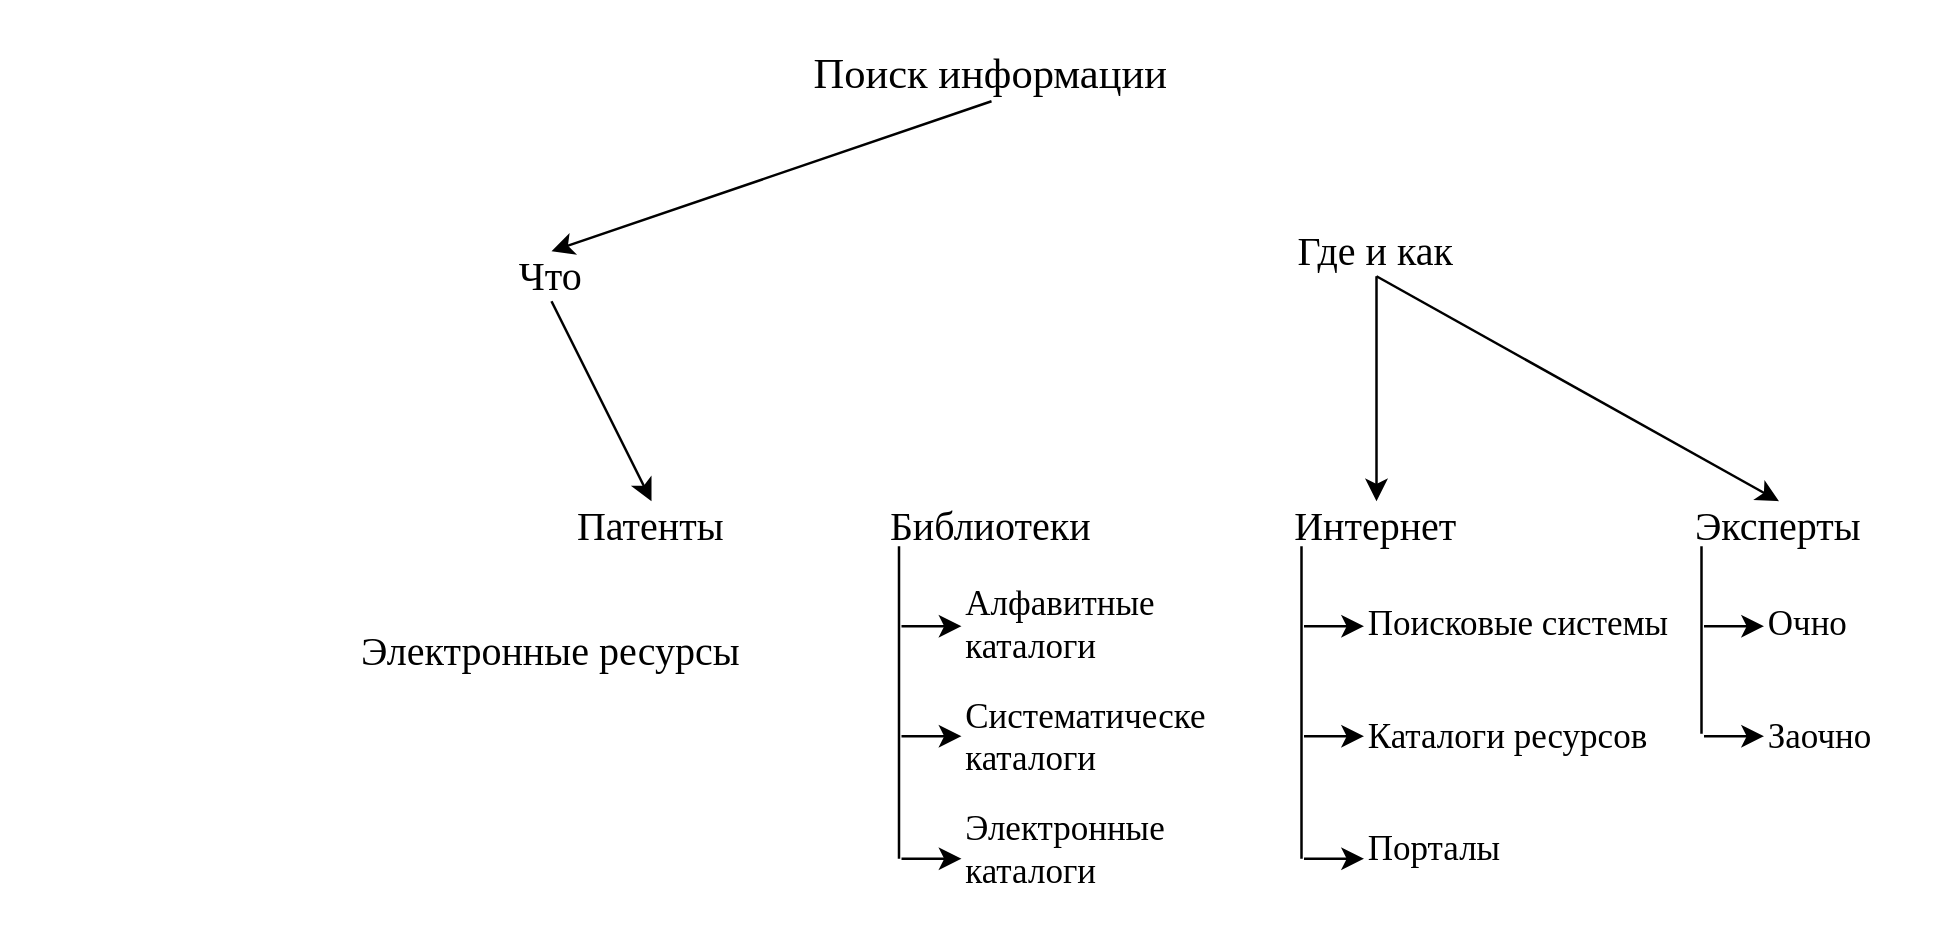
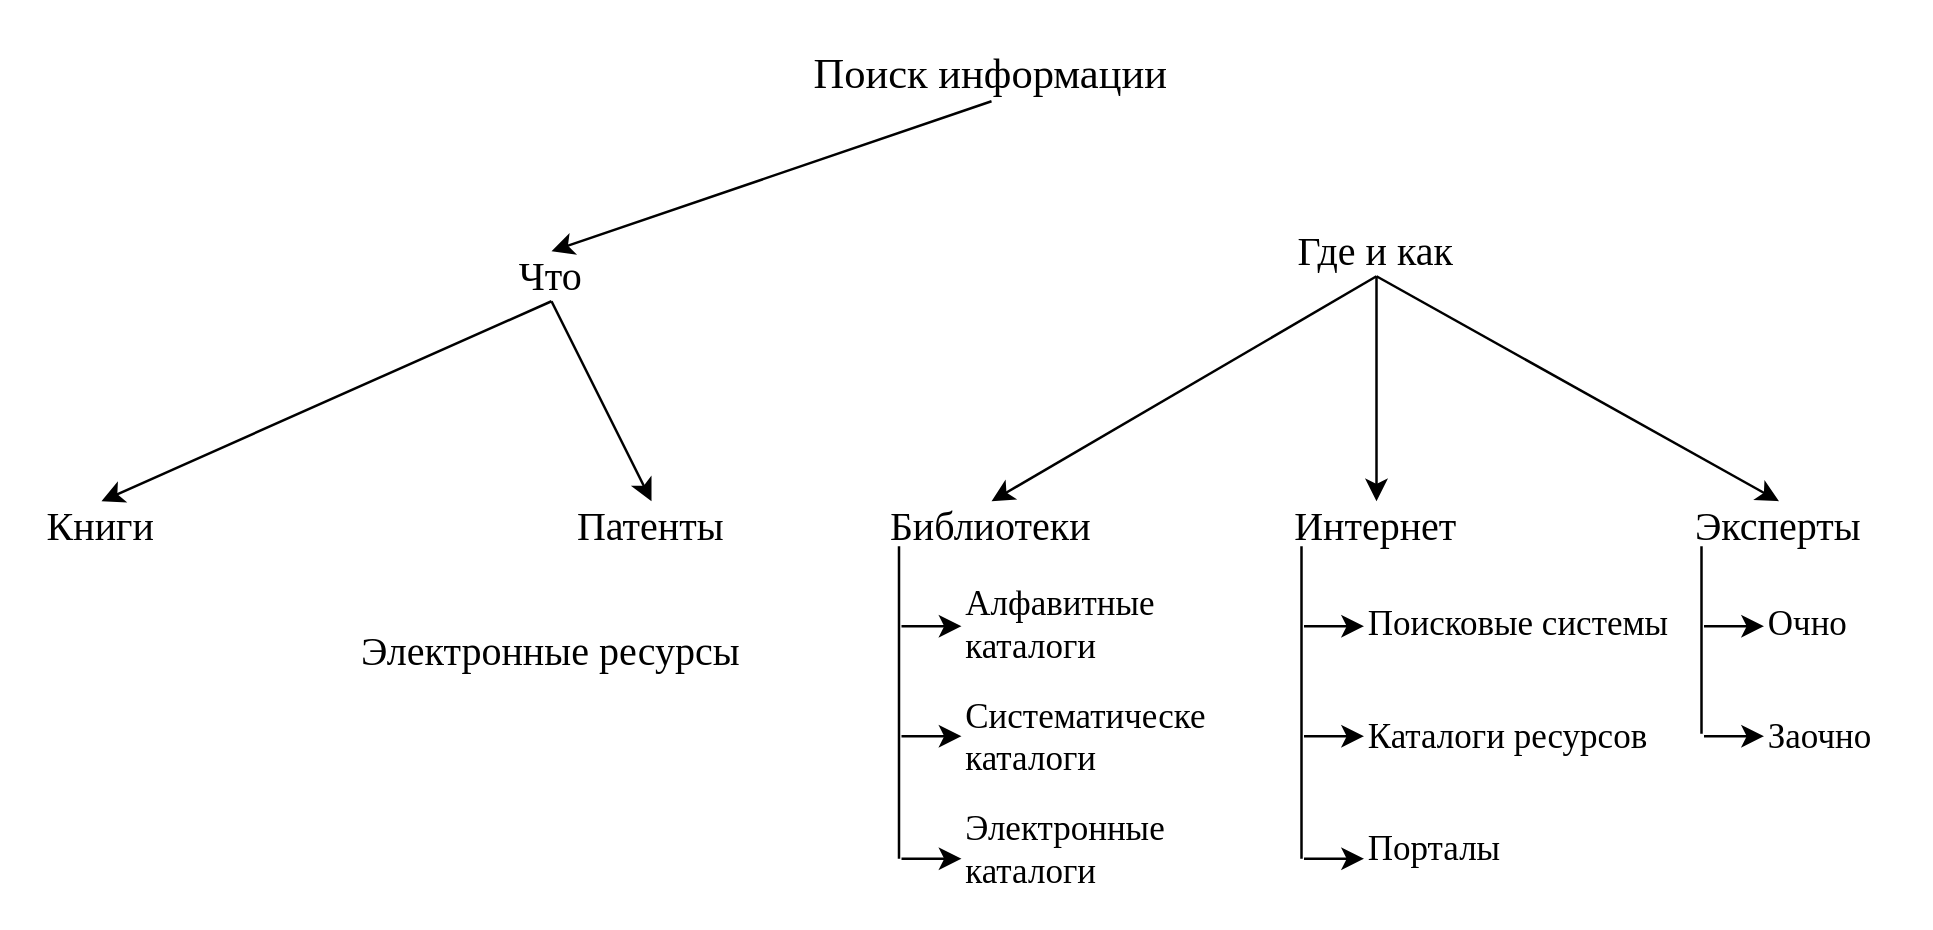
none -> (1189, 386)
none -> (334, 398)
none -> (101, 526)
